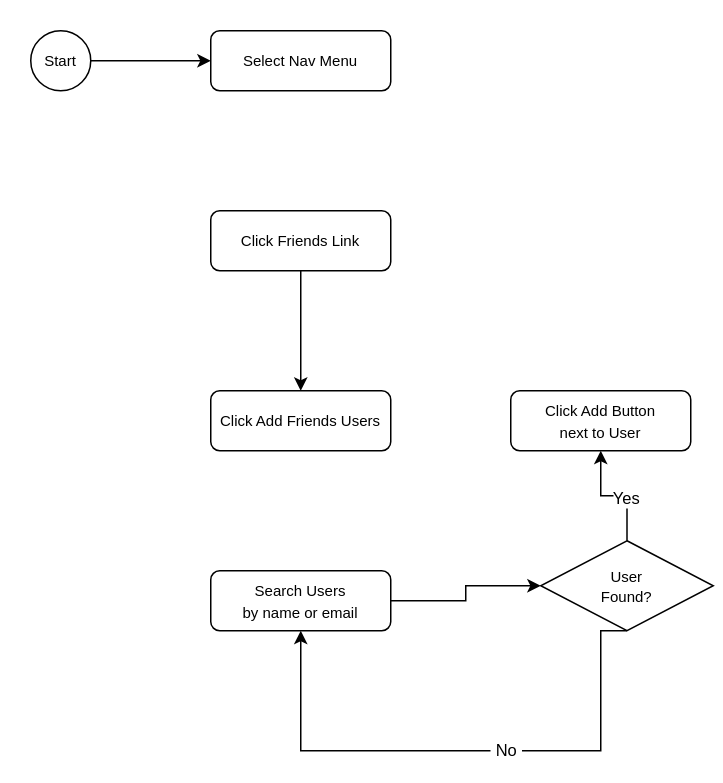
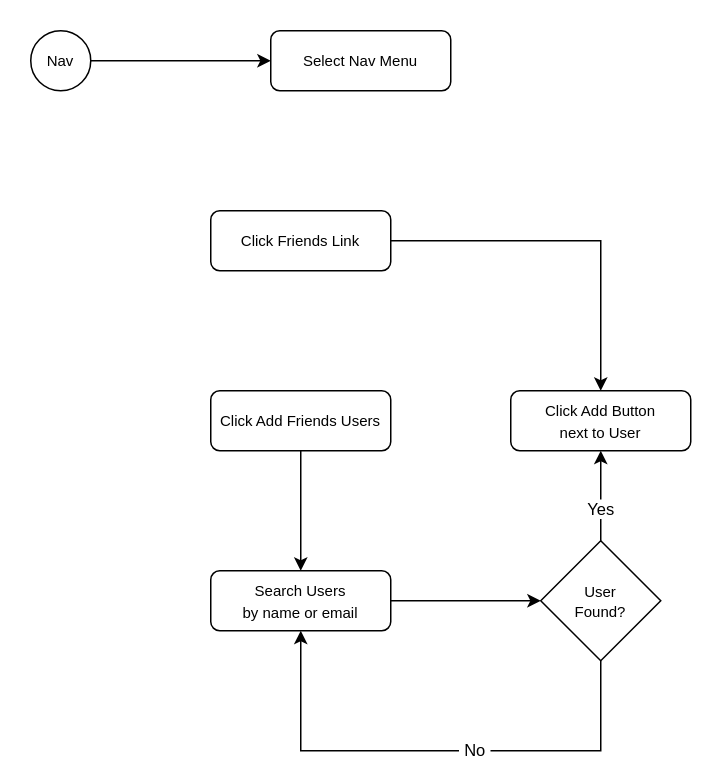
(61, 61) -> (61, 61)
(301, 61) -> (361, 61)
(301, 326) -> (566, 241)
none -> (301, 506)
(627, 586) -> (601, 601)
